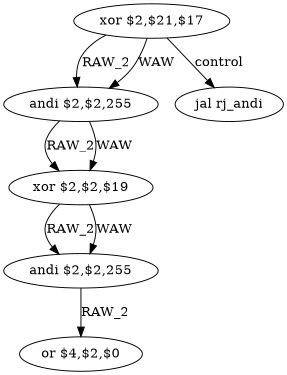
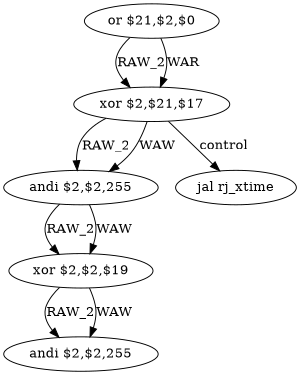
none -> (152, 21)
(229, 104) -> (236, 188)
(81, 354) -> none
